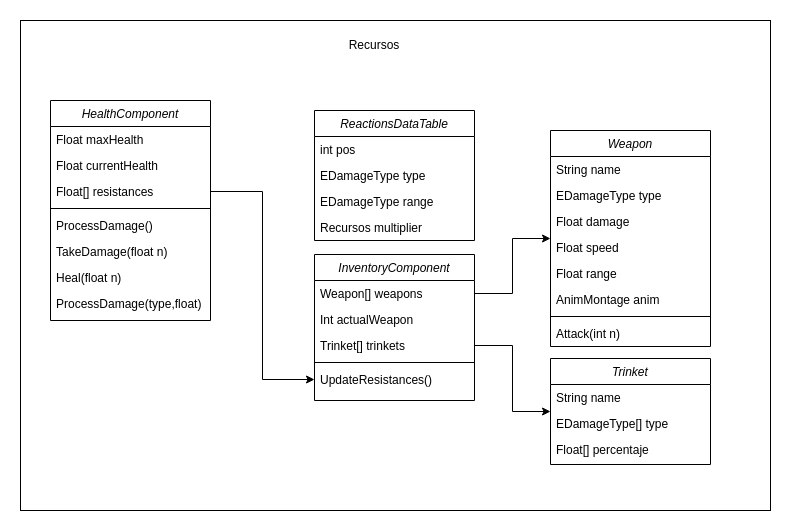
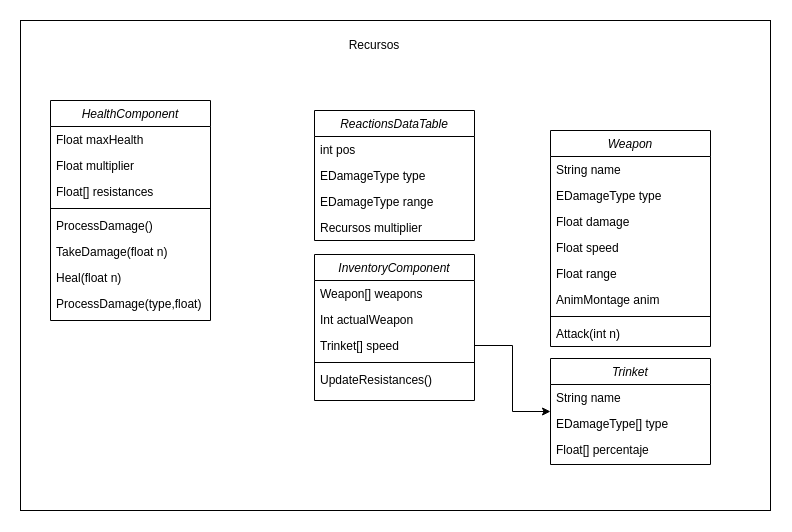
(115, 166) -> (100, 166)
(513, 270) -> none
(263, 283) -> none
(376, 346) -> (367, 346)
